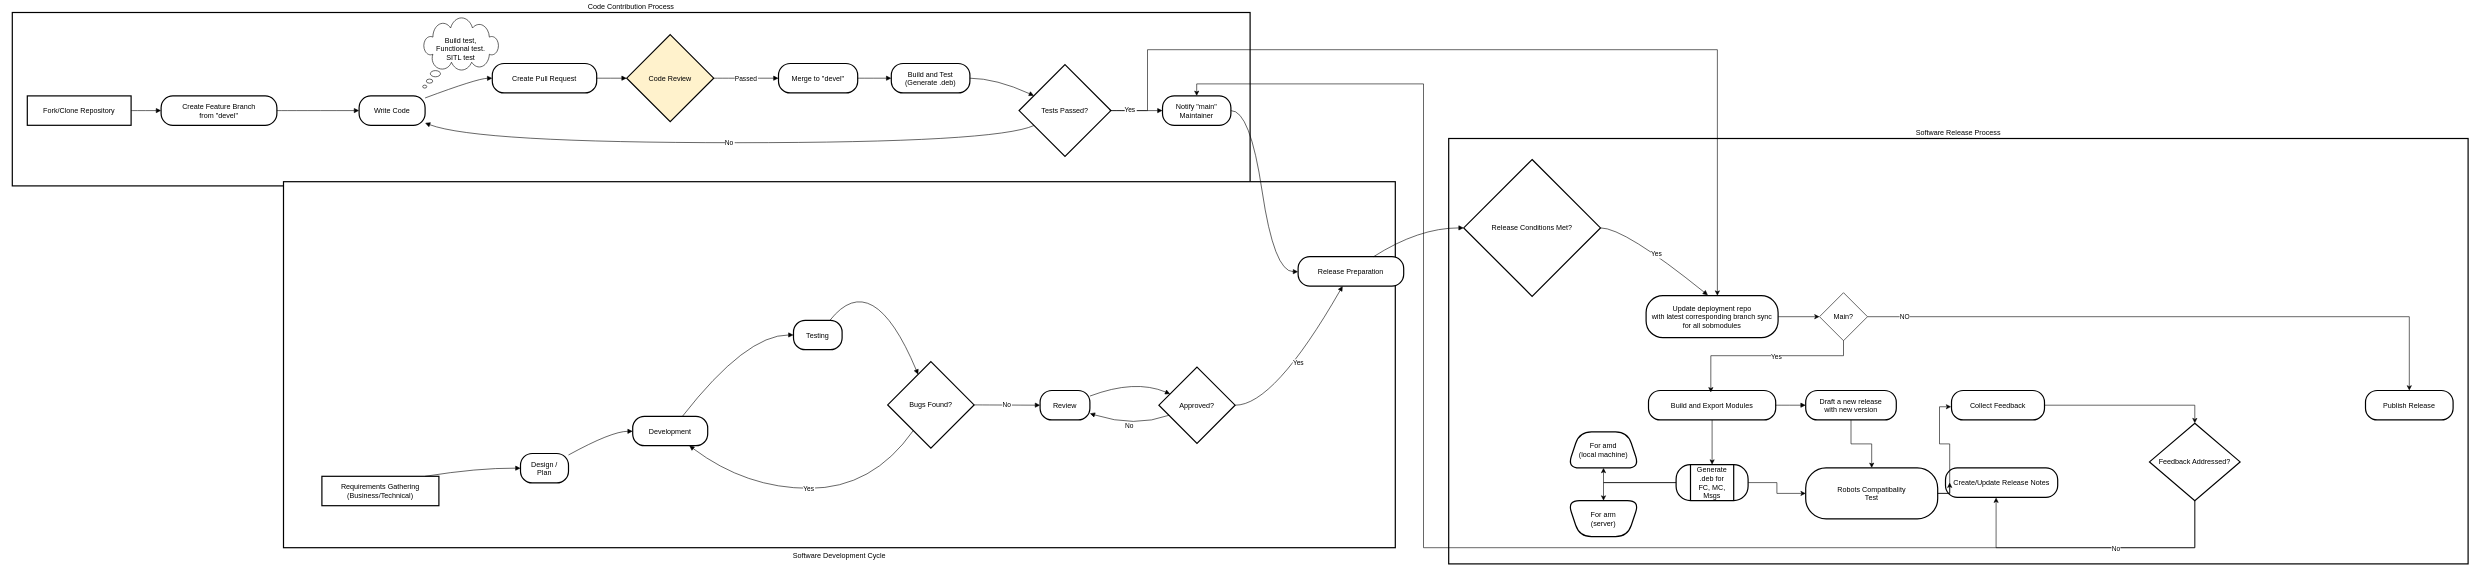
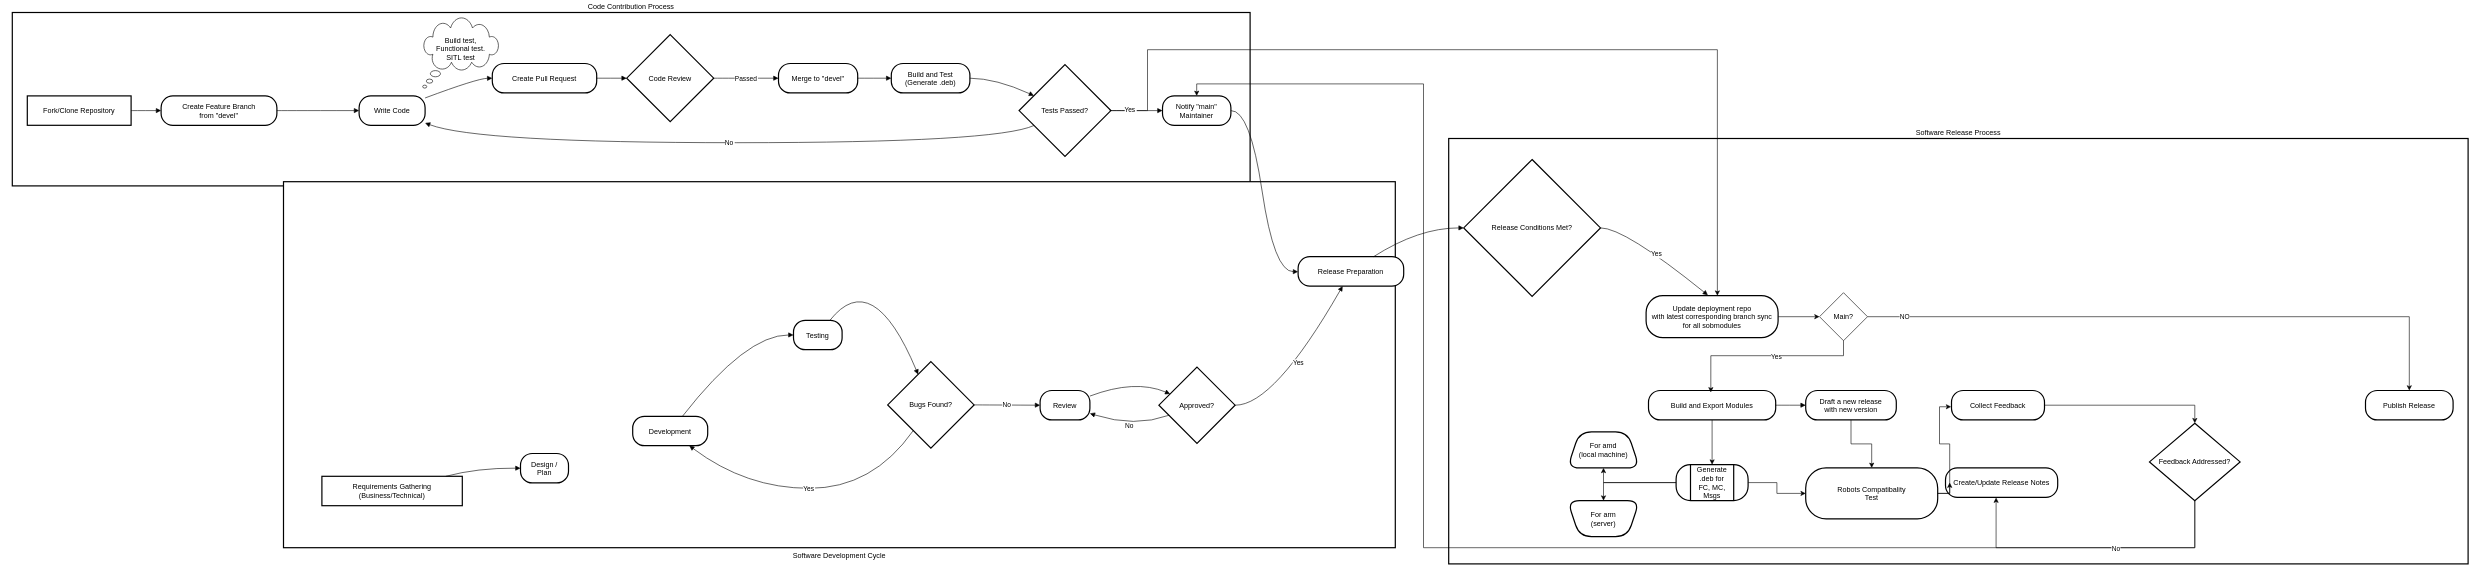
(670, 78) -> (670, 78)
(597, 440) -> none
(380, 491) -> (392, 491)
